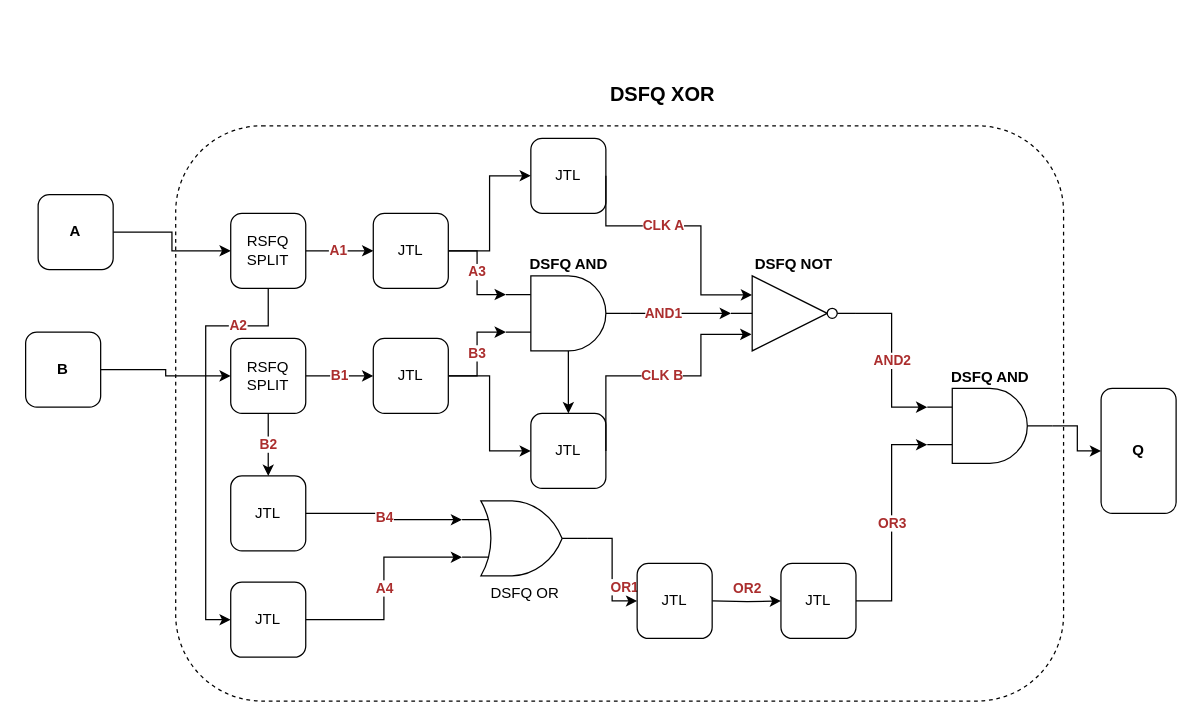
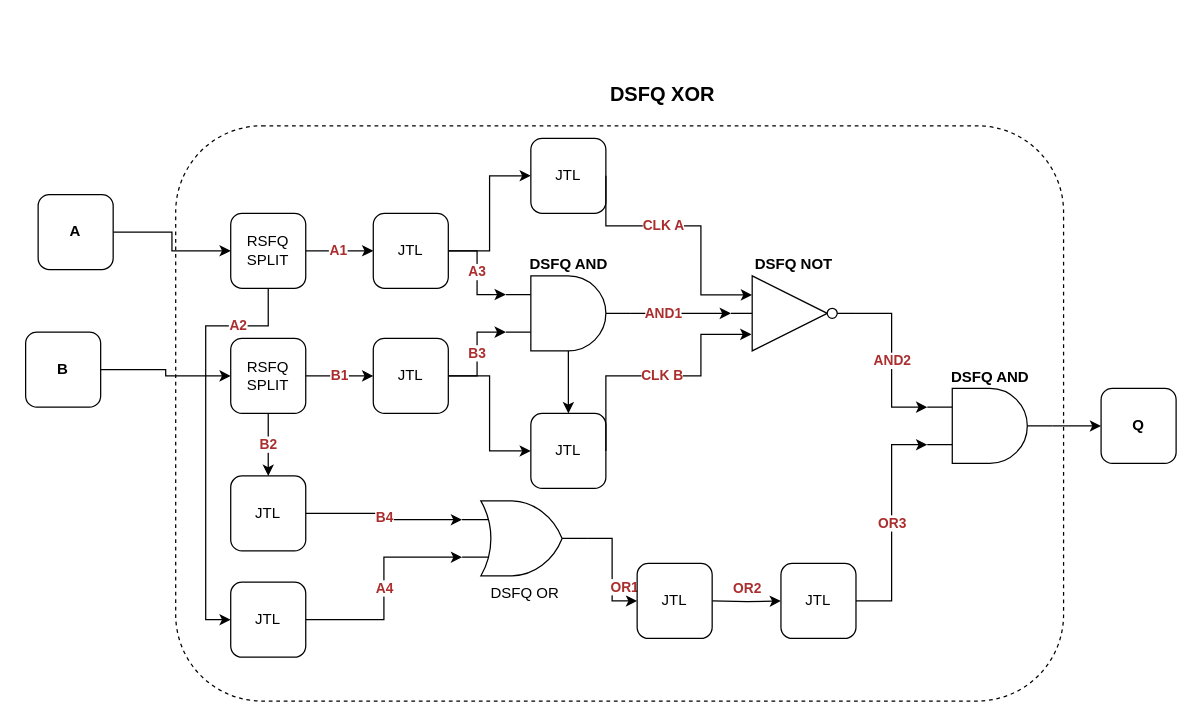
(1138, 451) -> (1138, 426)
